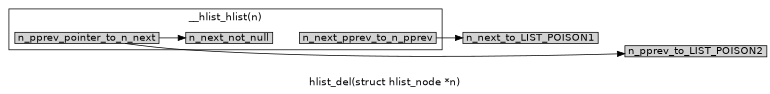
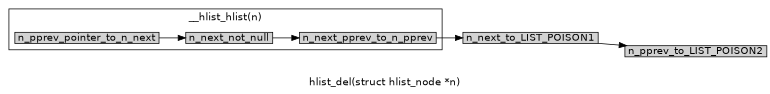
none -> (282, 38)
(371, 56) -> (609, 44)
